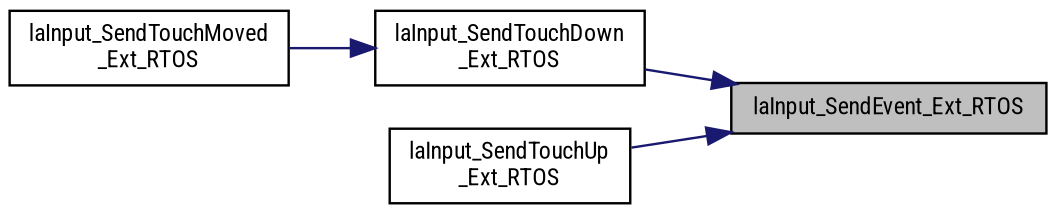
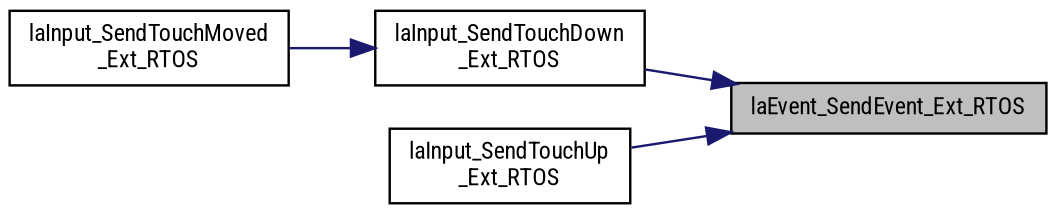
(889, 108) -> (889, 108)
